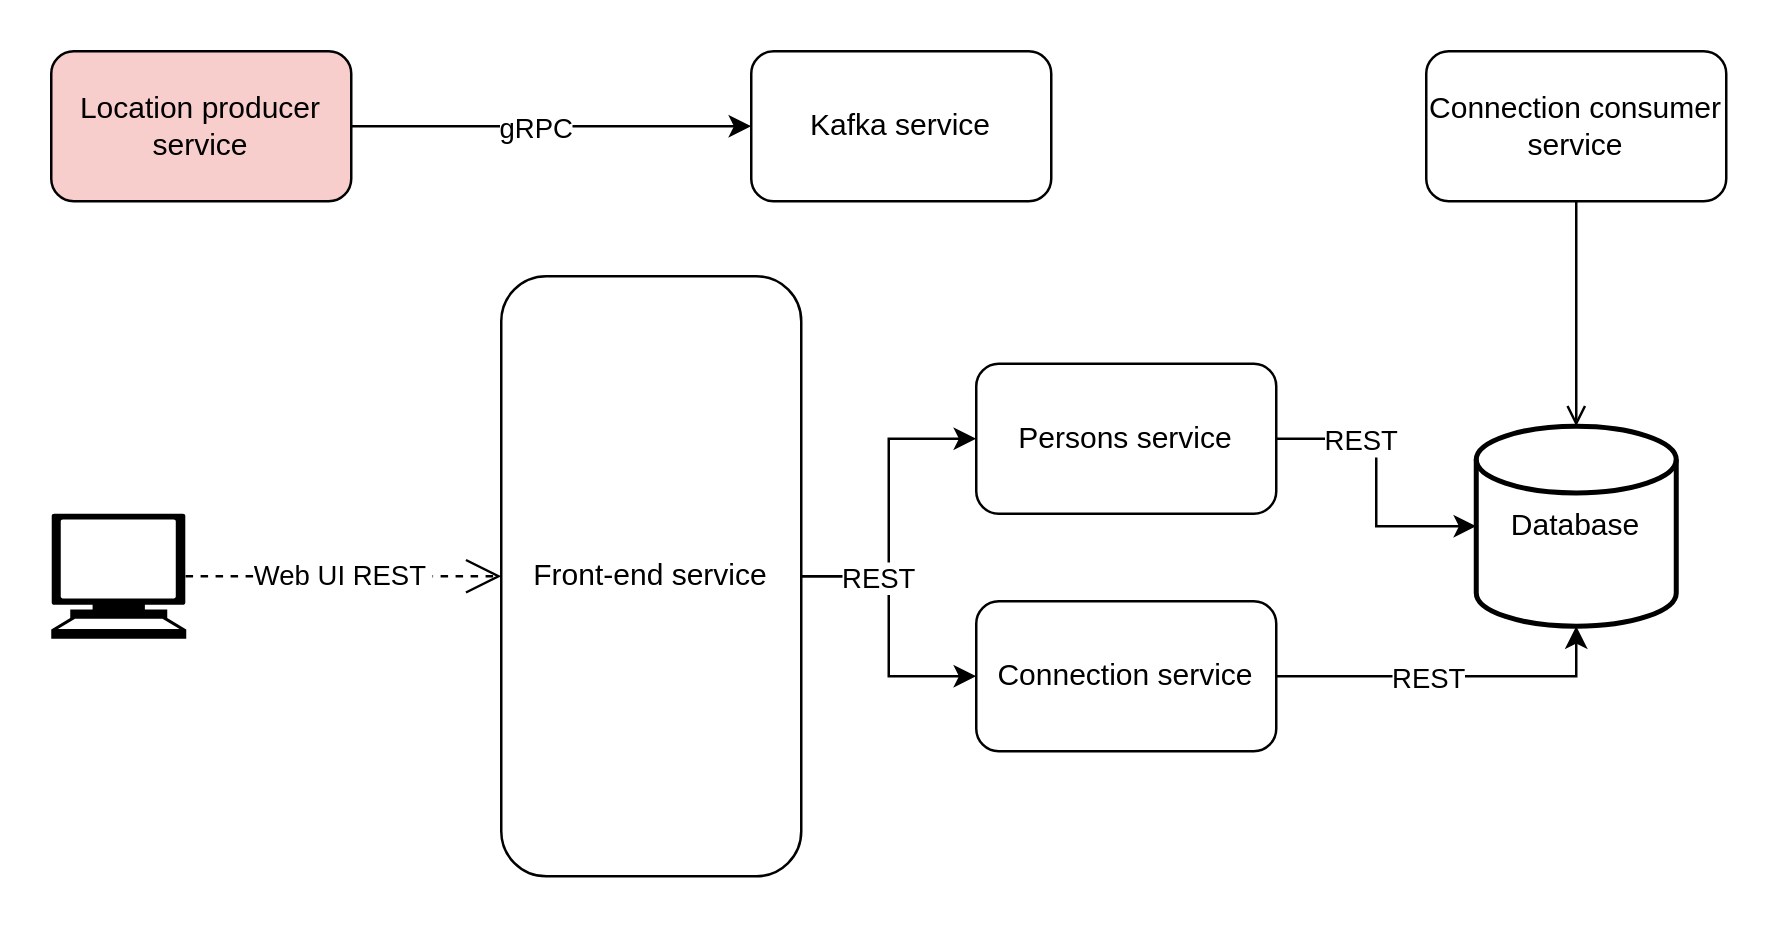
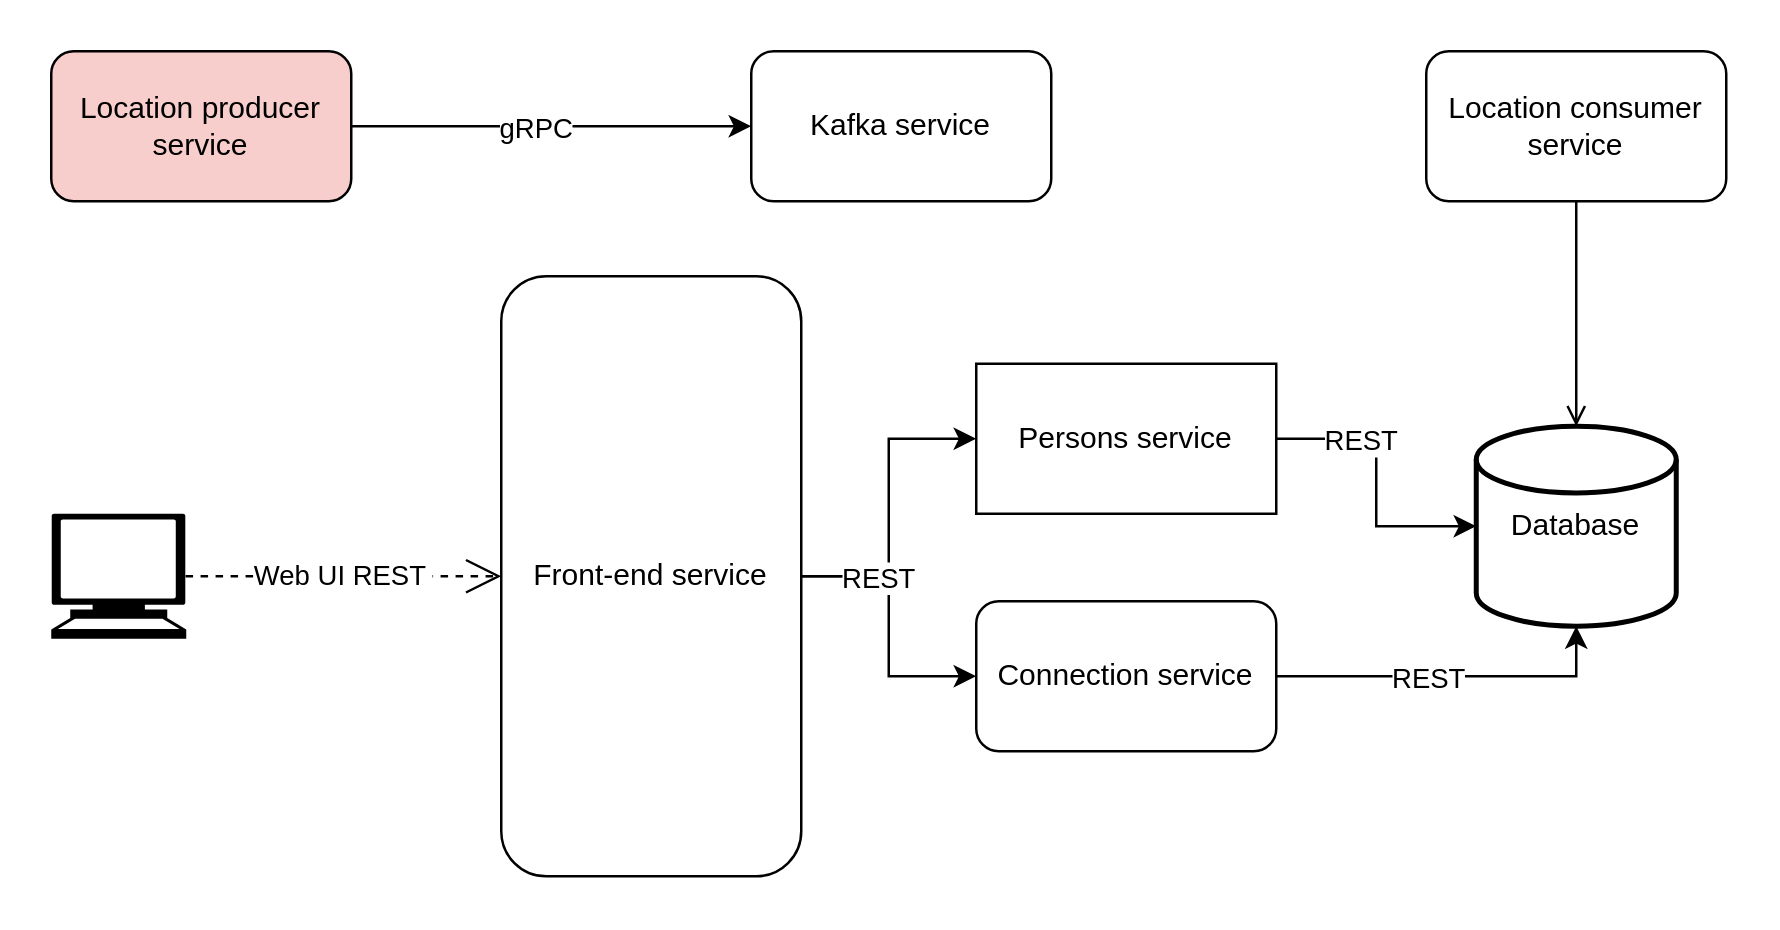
(1576, 126) -> (1576, 126)
(1126, 439) -> (1126, 439)
